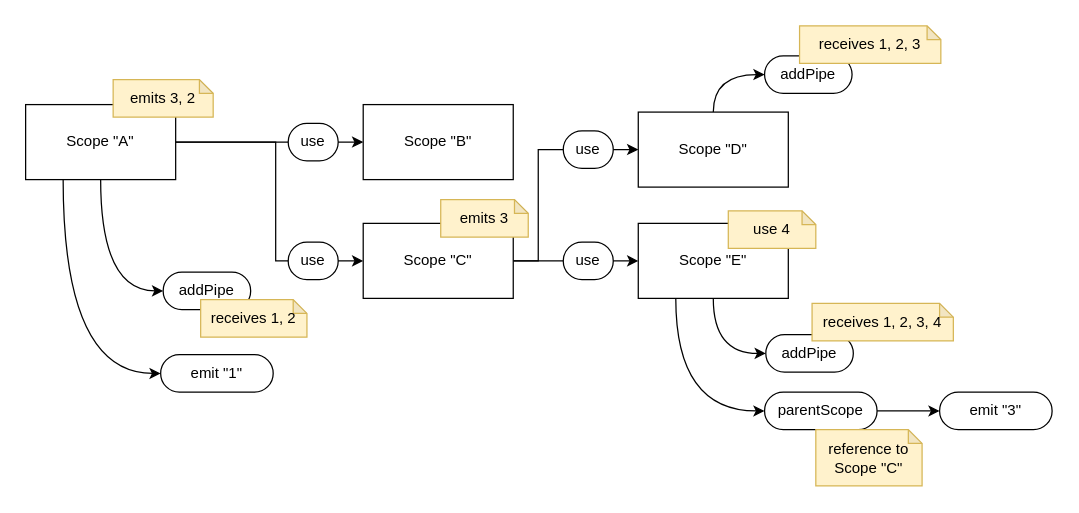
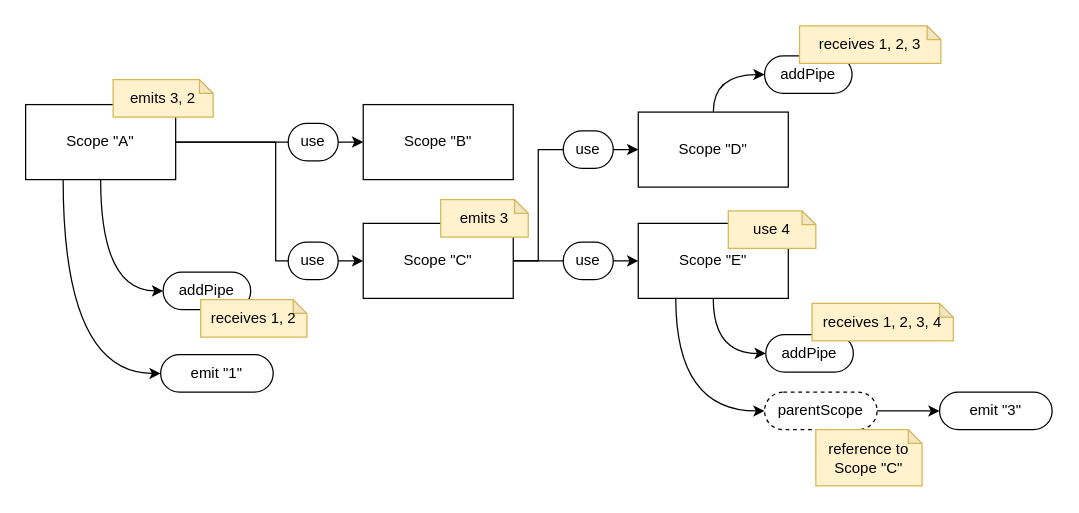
(821, 411) -> (821, 411)
